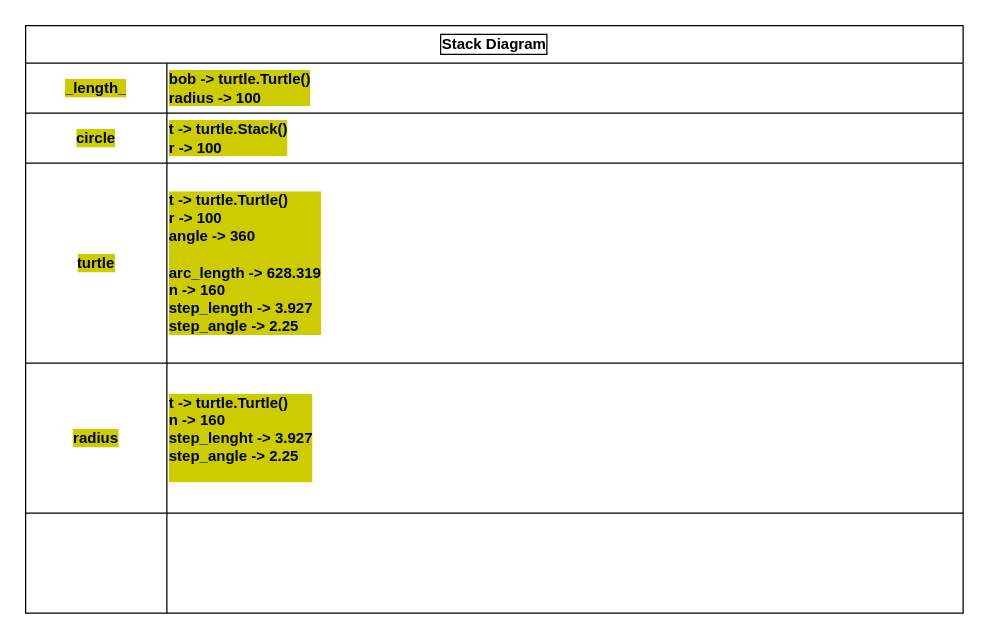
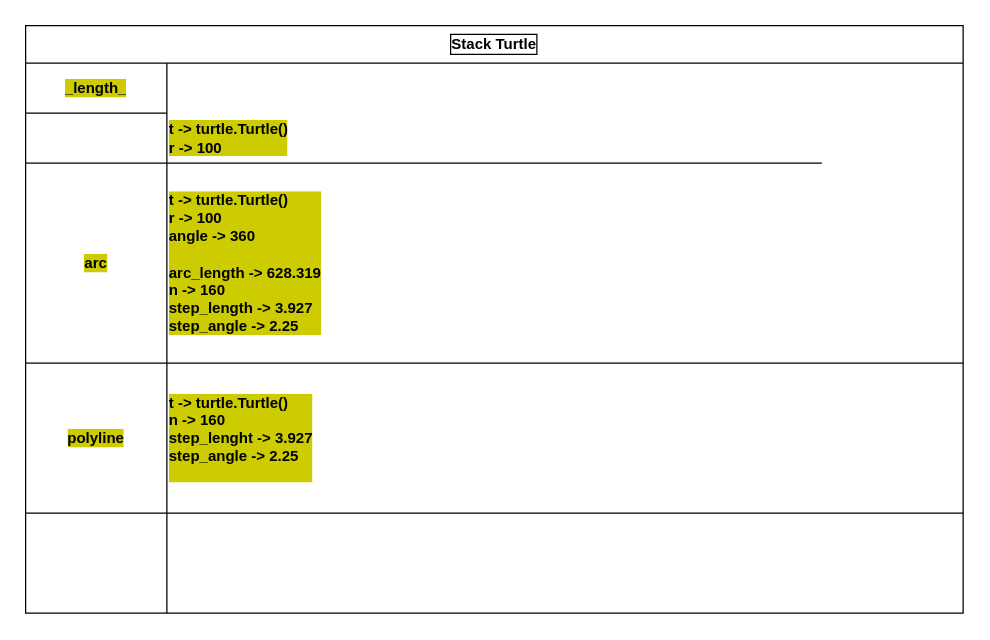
(494, 44) -> (494, 44)
(565, 88) -> none
(96, 138) -> none
(241, 138) -> (244, 138)
(96, 263) -> (96, 263)
(96, 438) -> (96, 438)
